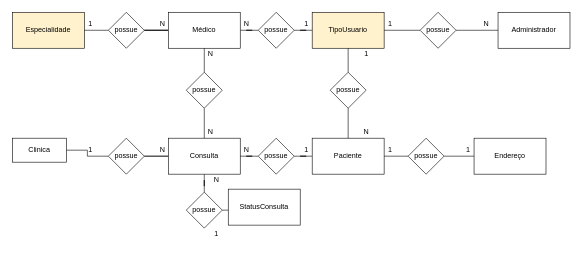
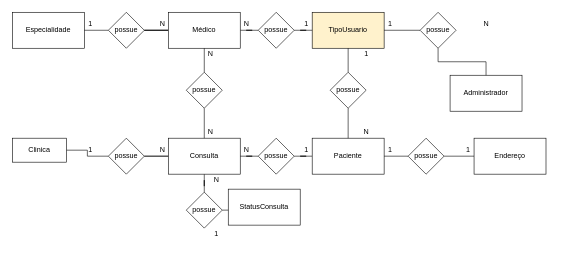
(48, 30) -> (48, 30)
(534, 30) -> (486, 93)
